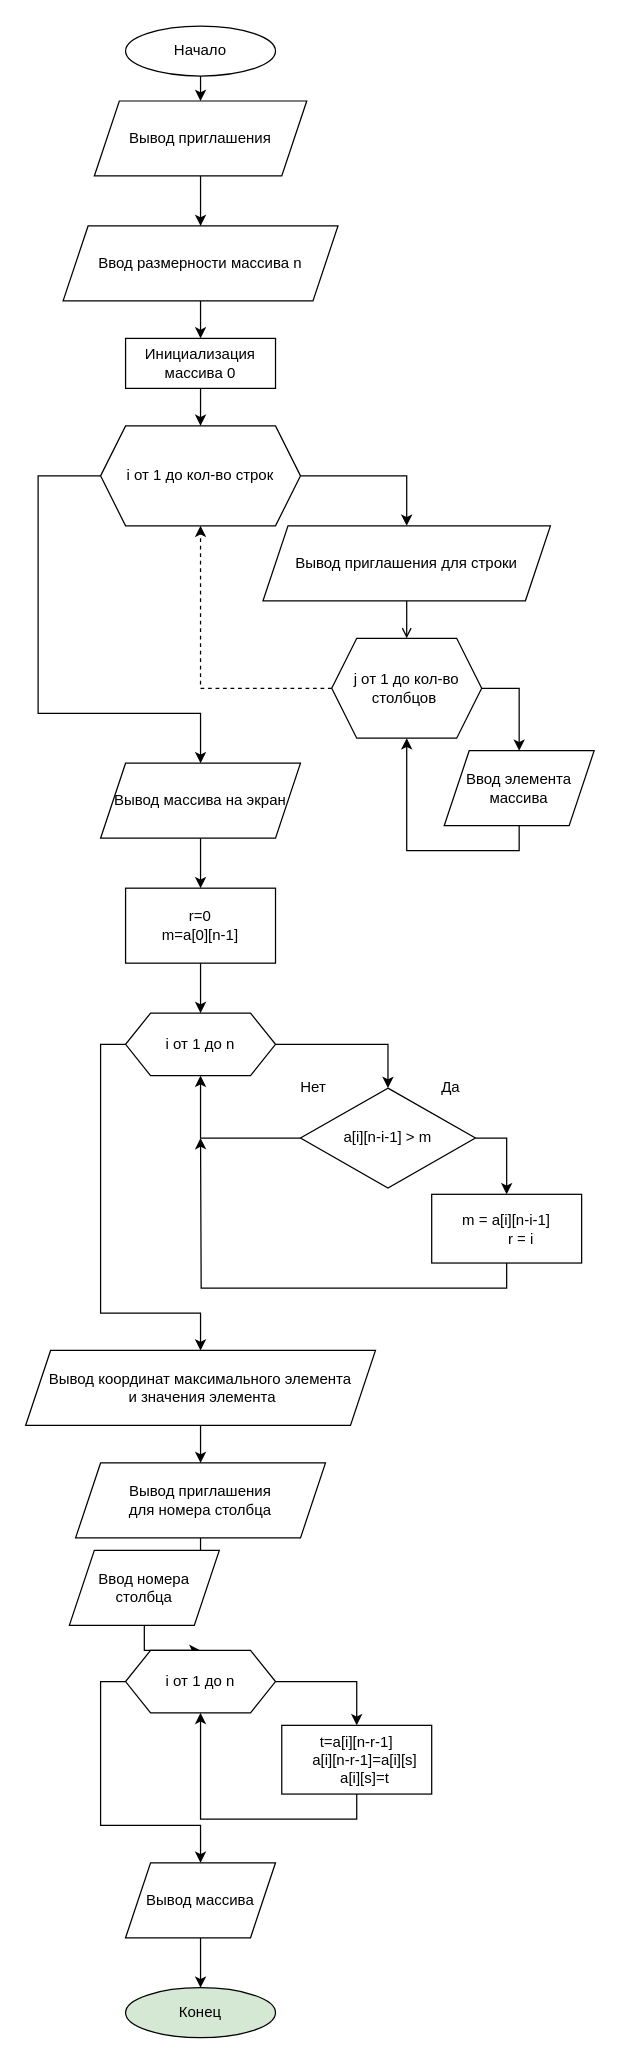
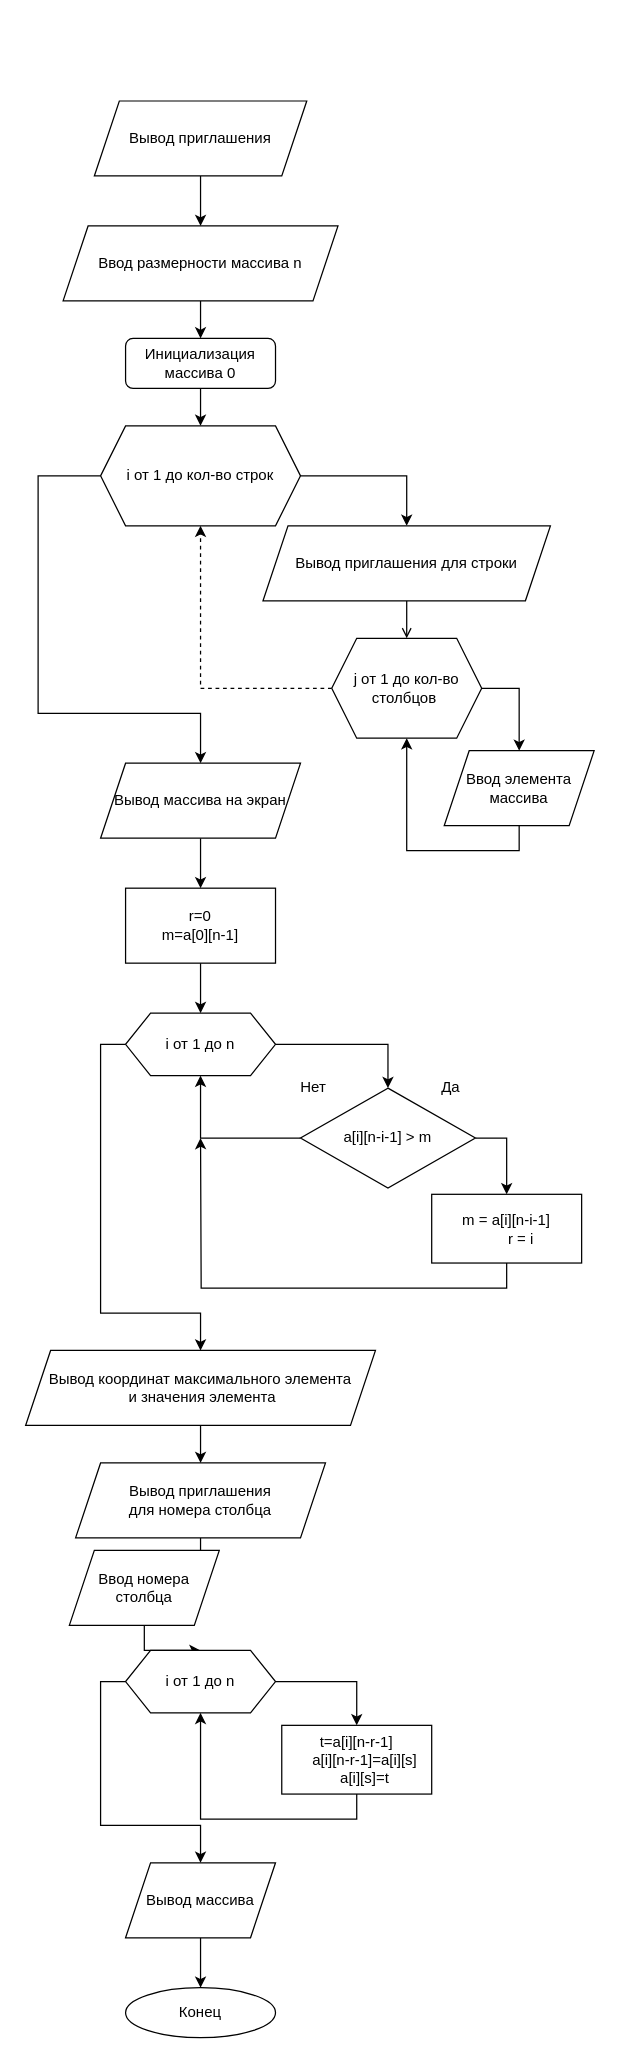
(201, 51) -> none
(201, 84) -> none
(201, 363) -> (201, 363)
(201, 2013) -> (201, 2013)
